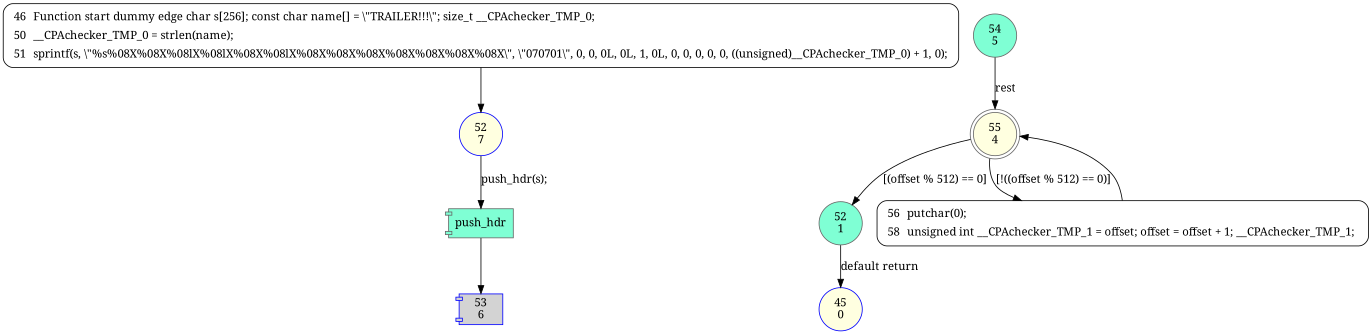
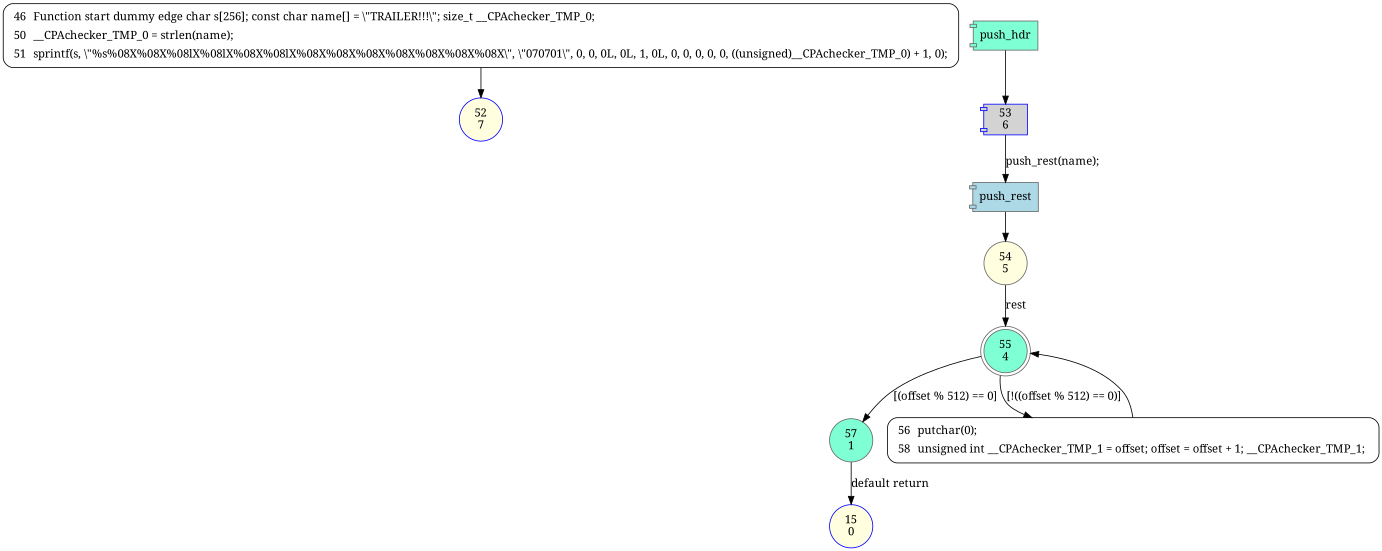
(995, 36) -> (1006, 263)
(995, 134) -> (1006, 351)
(481, 178) -> none
none -> (1006, 197)
(841, 223) -> (851, 440)
(841, 309) -> (851, 526)
